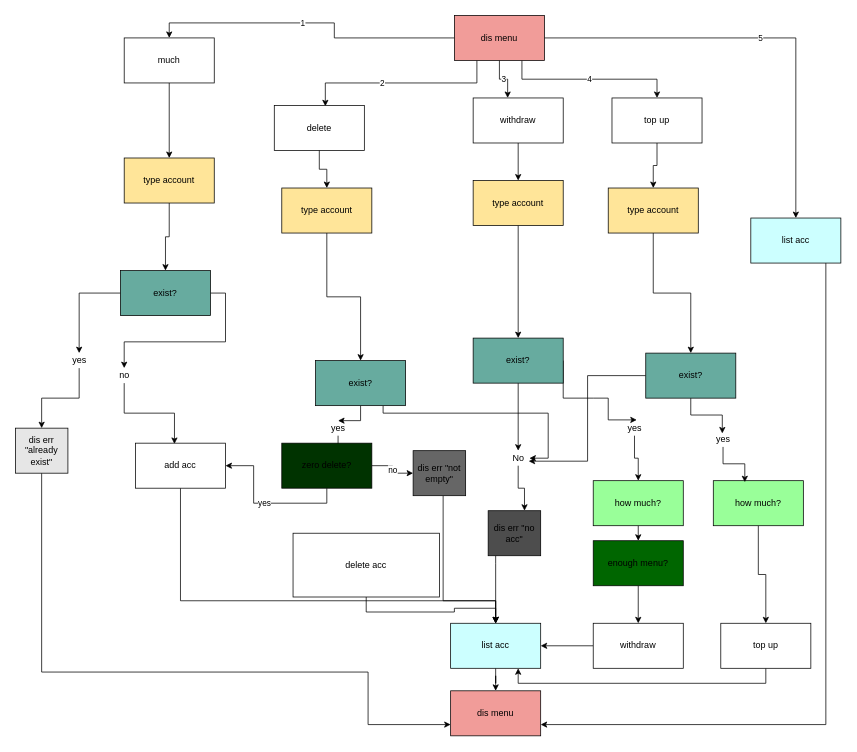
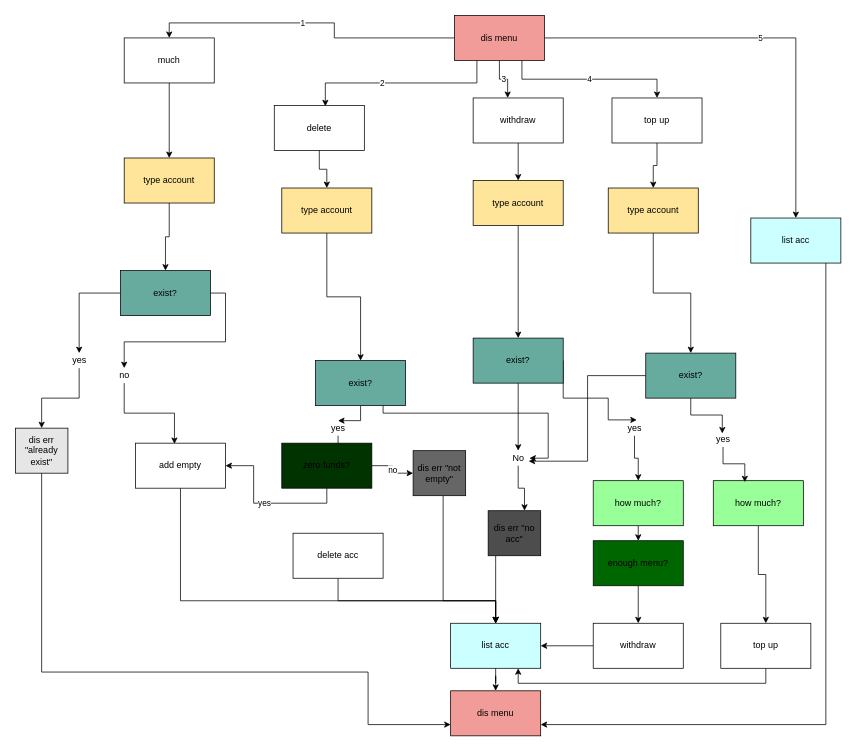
(180, 465) -> (180, 465)
(327, 465) -> (327, 465)
(366, 565) -> (338, 555)
